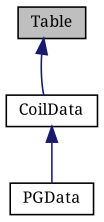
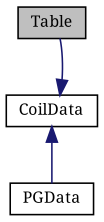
(41, 75) -> (62, 59)
